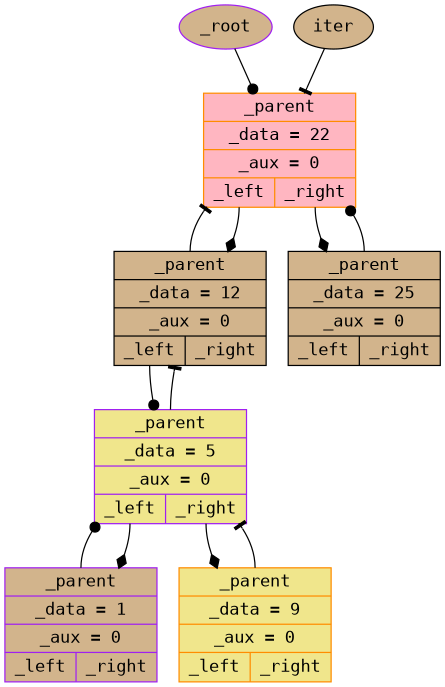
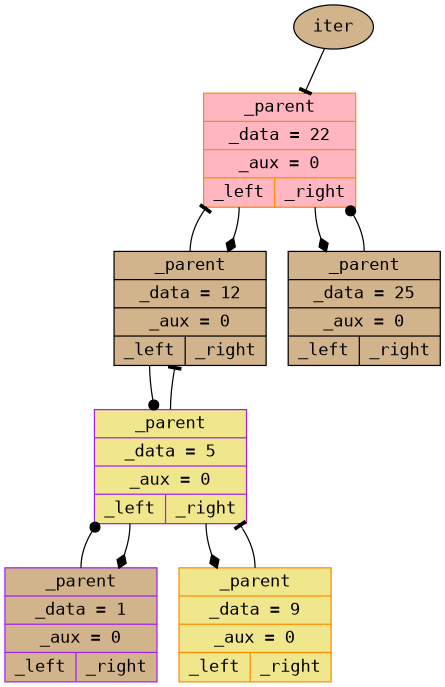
(226, 27) -> none
